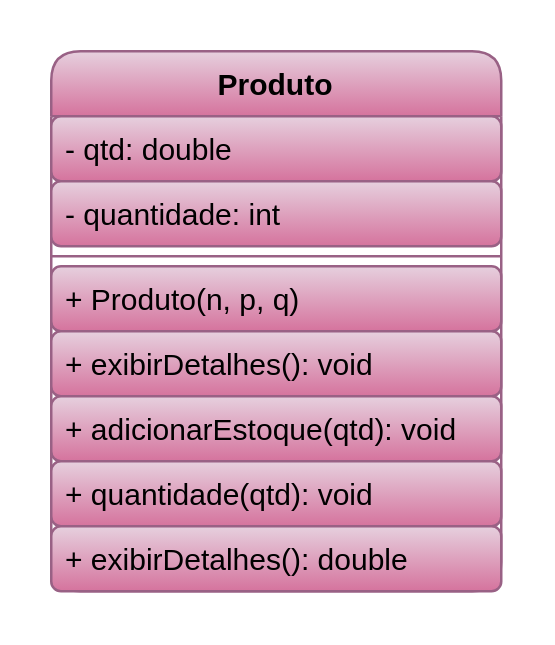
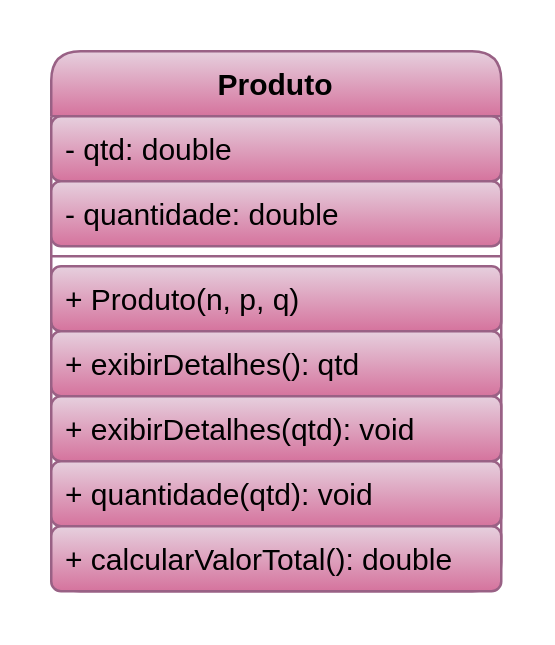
(190, 217) -> (215, 217)
(241, 367) -> (236, 367)
(279, 450) -> (266, 432)
(257, 562) -> (279, 580)
